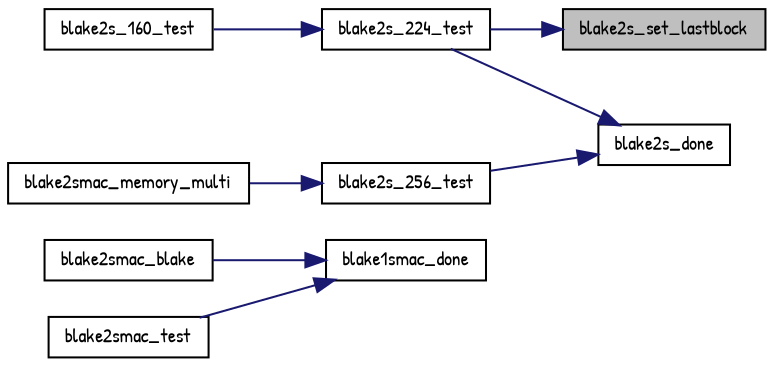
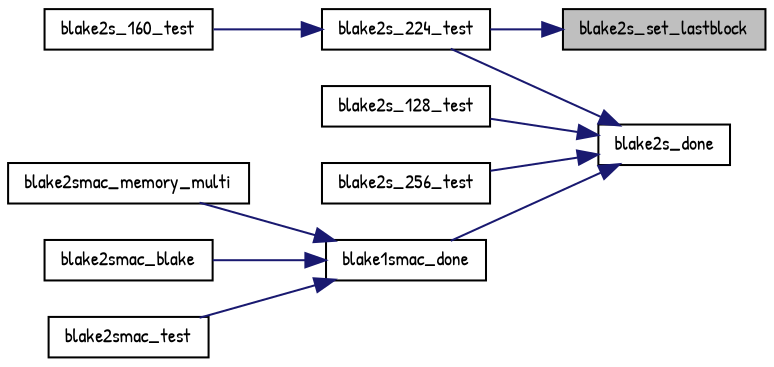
none -> (406, 106)
(276, 183) -> (257, 219)
none -> (526, 207)
